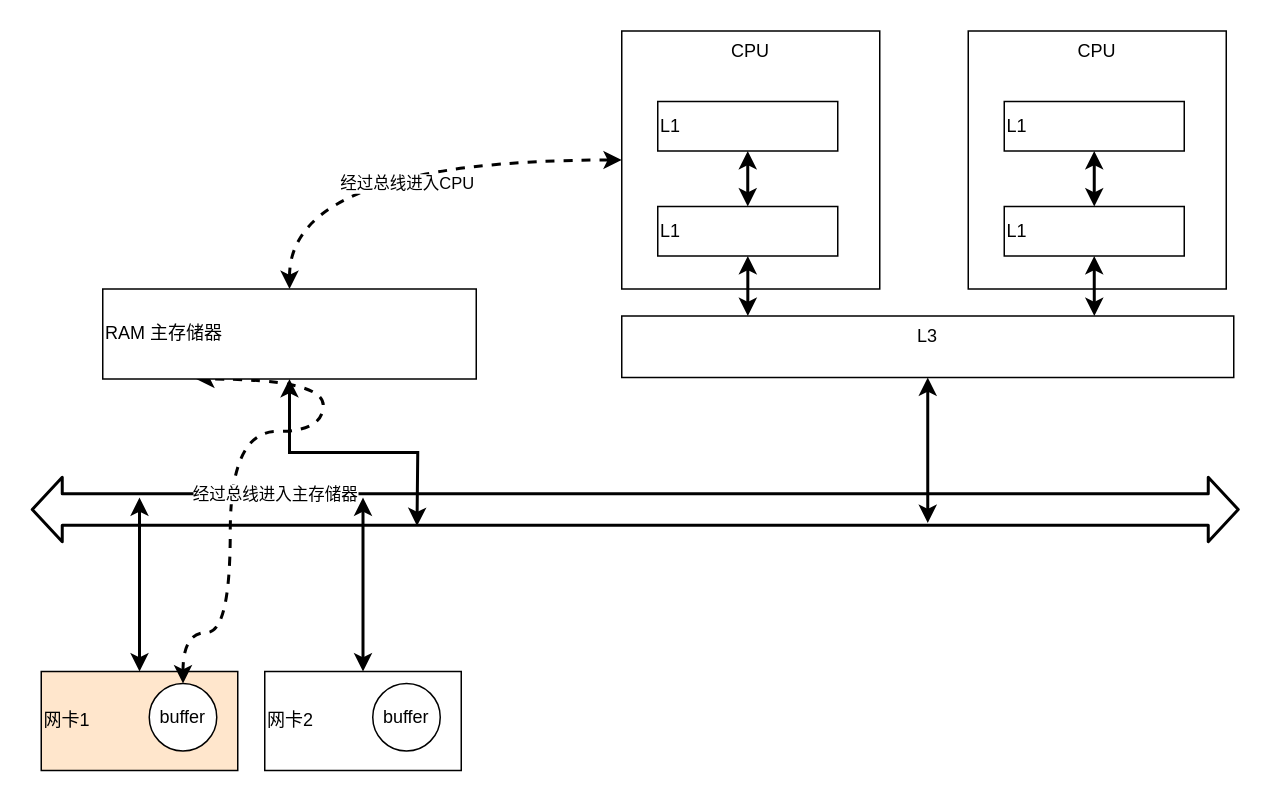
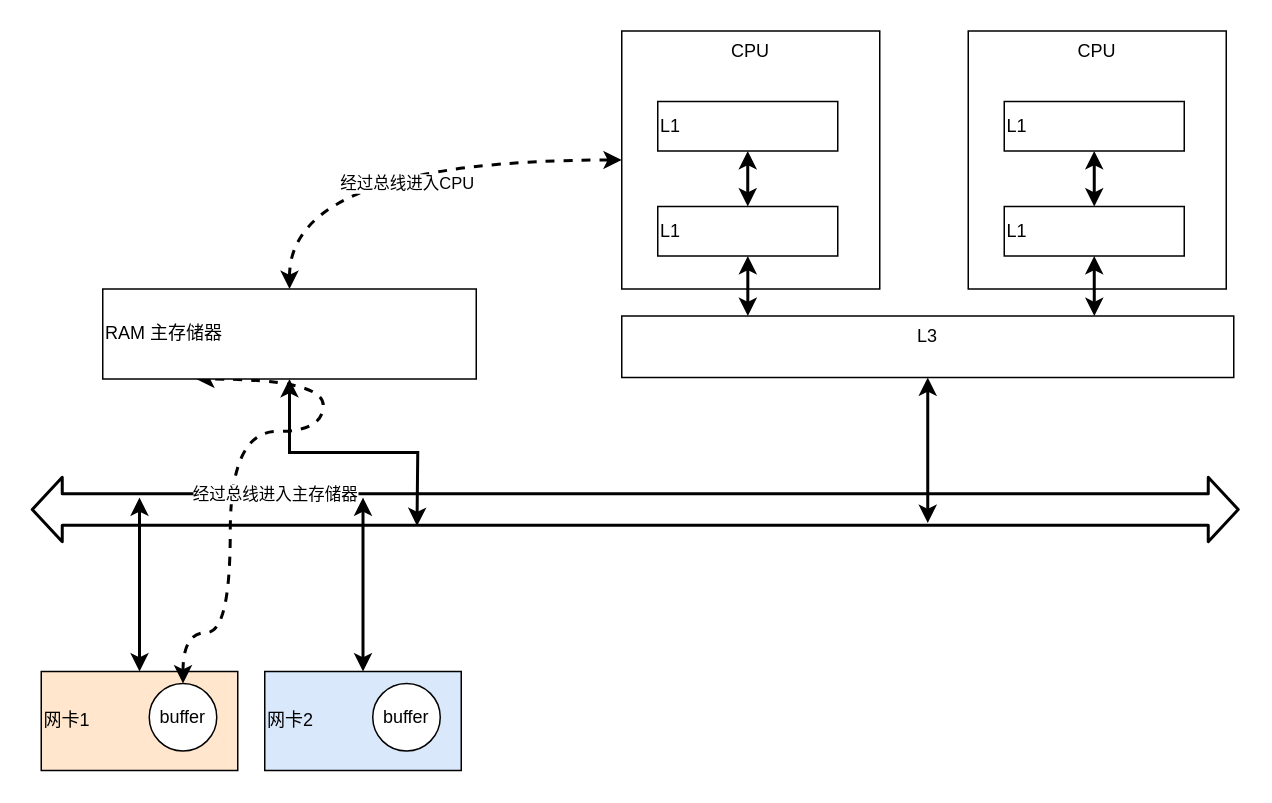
(363, 721) -> (363, 721)
